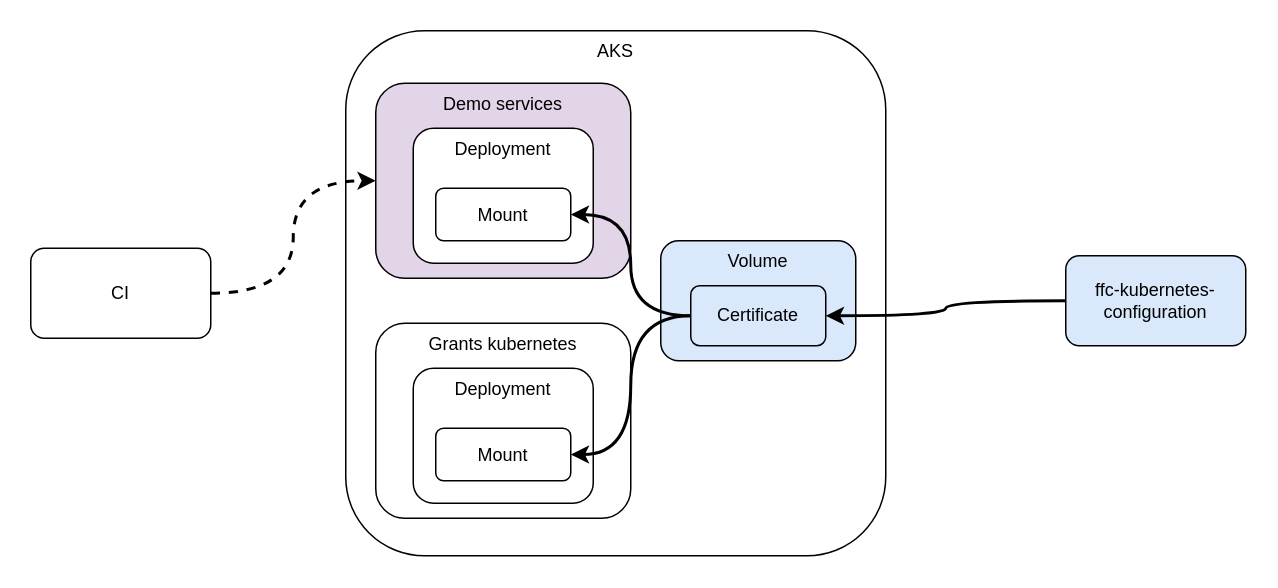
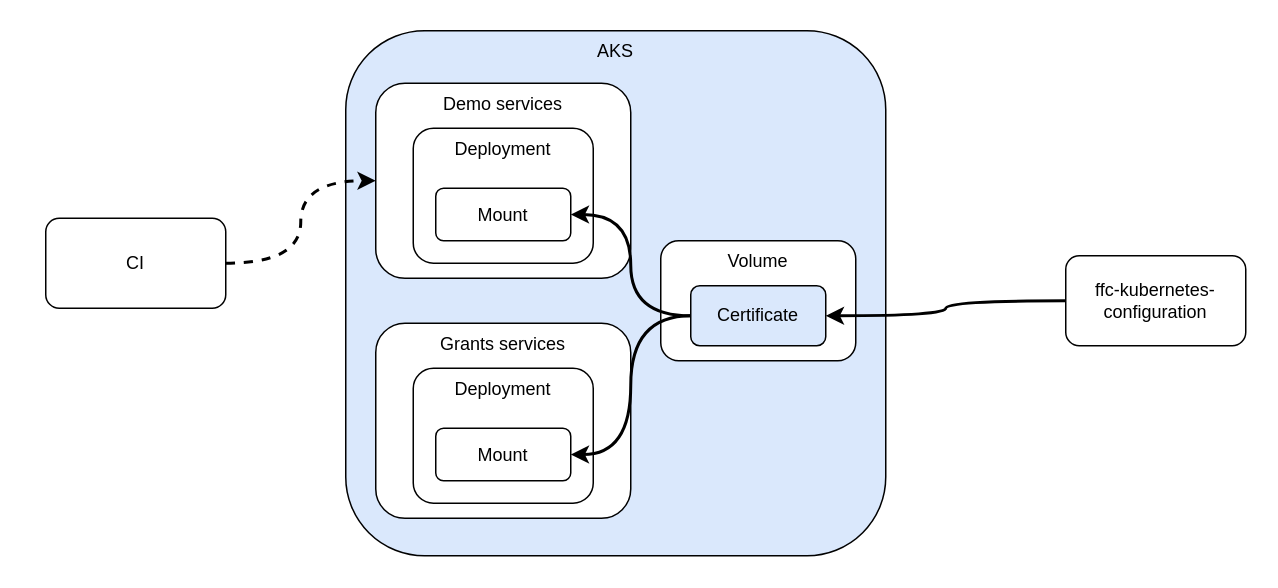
(503, 105) -> (503, 105)
(758, 262) -> (758, 262)
(121, 293) -> (136, 263)
(616, 293) -> (616, 293)
(1156, 301) -> (1156, 301)
(503, 345) -> (503, 345)
